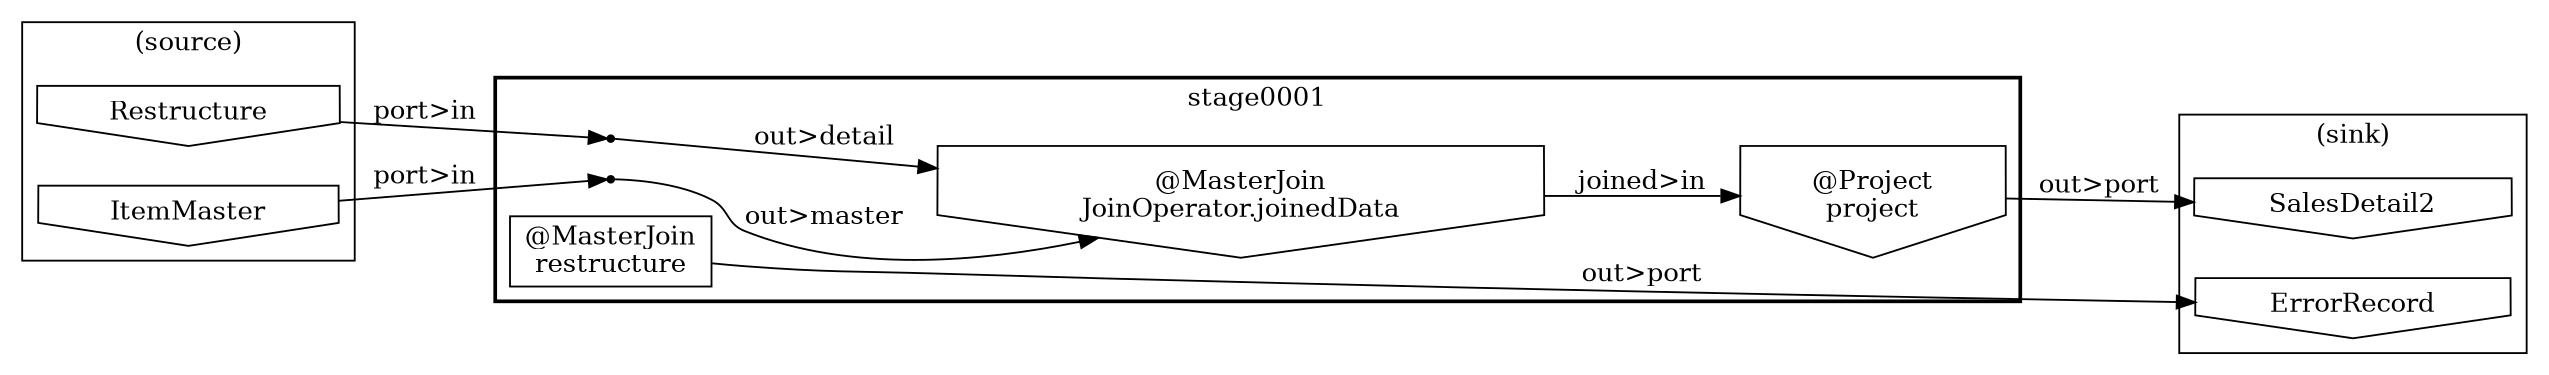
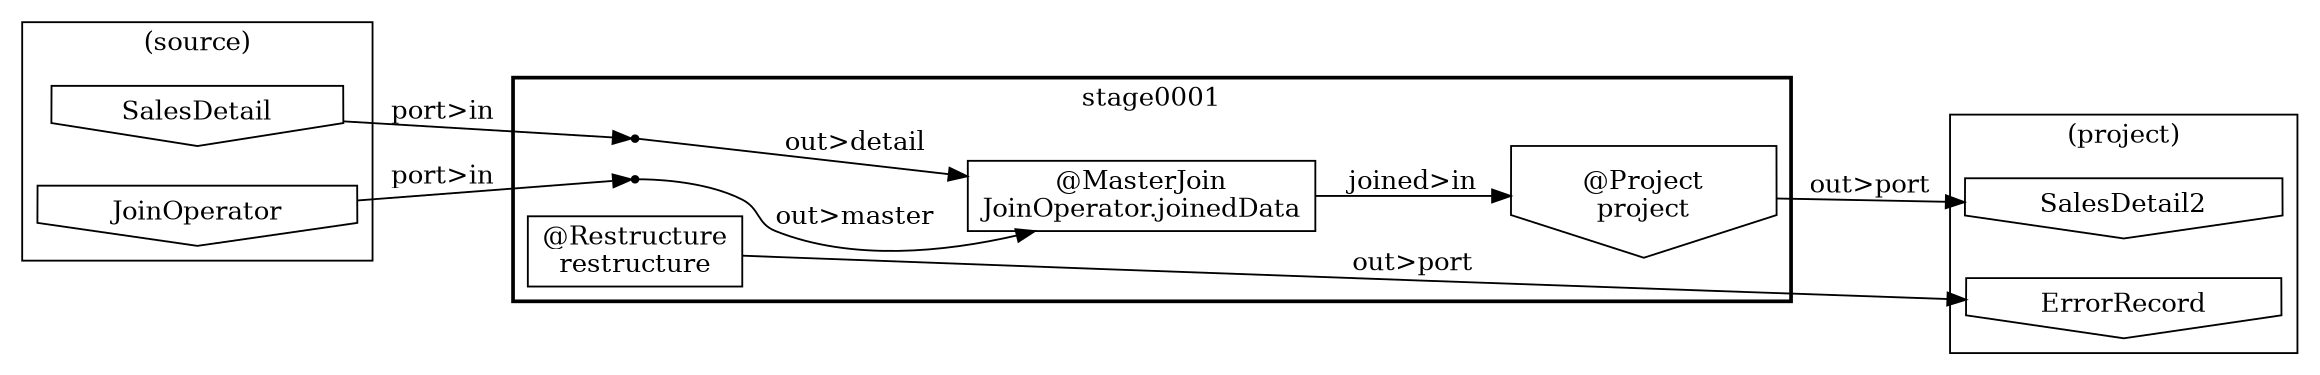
(188, 113) -> (197, 113)
(2353, 136) -> (2124, 136)
(1241, 196) -> (1142, 196)
(188, 213) -> (197, 213)
(611, 251) -> (635, 251)
